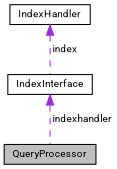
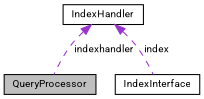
(50, 125) -> (66, 52)
